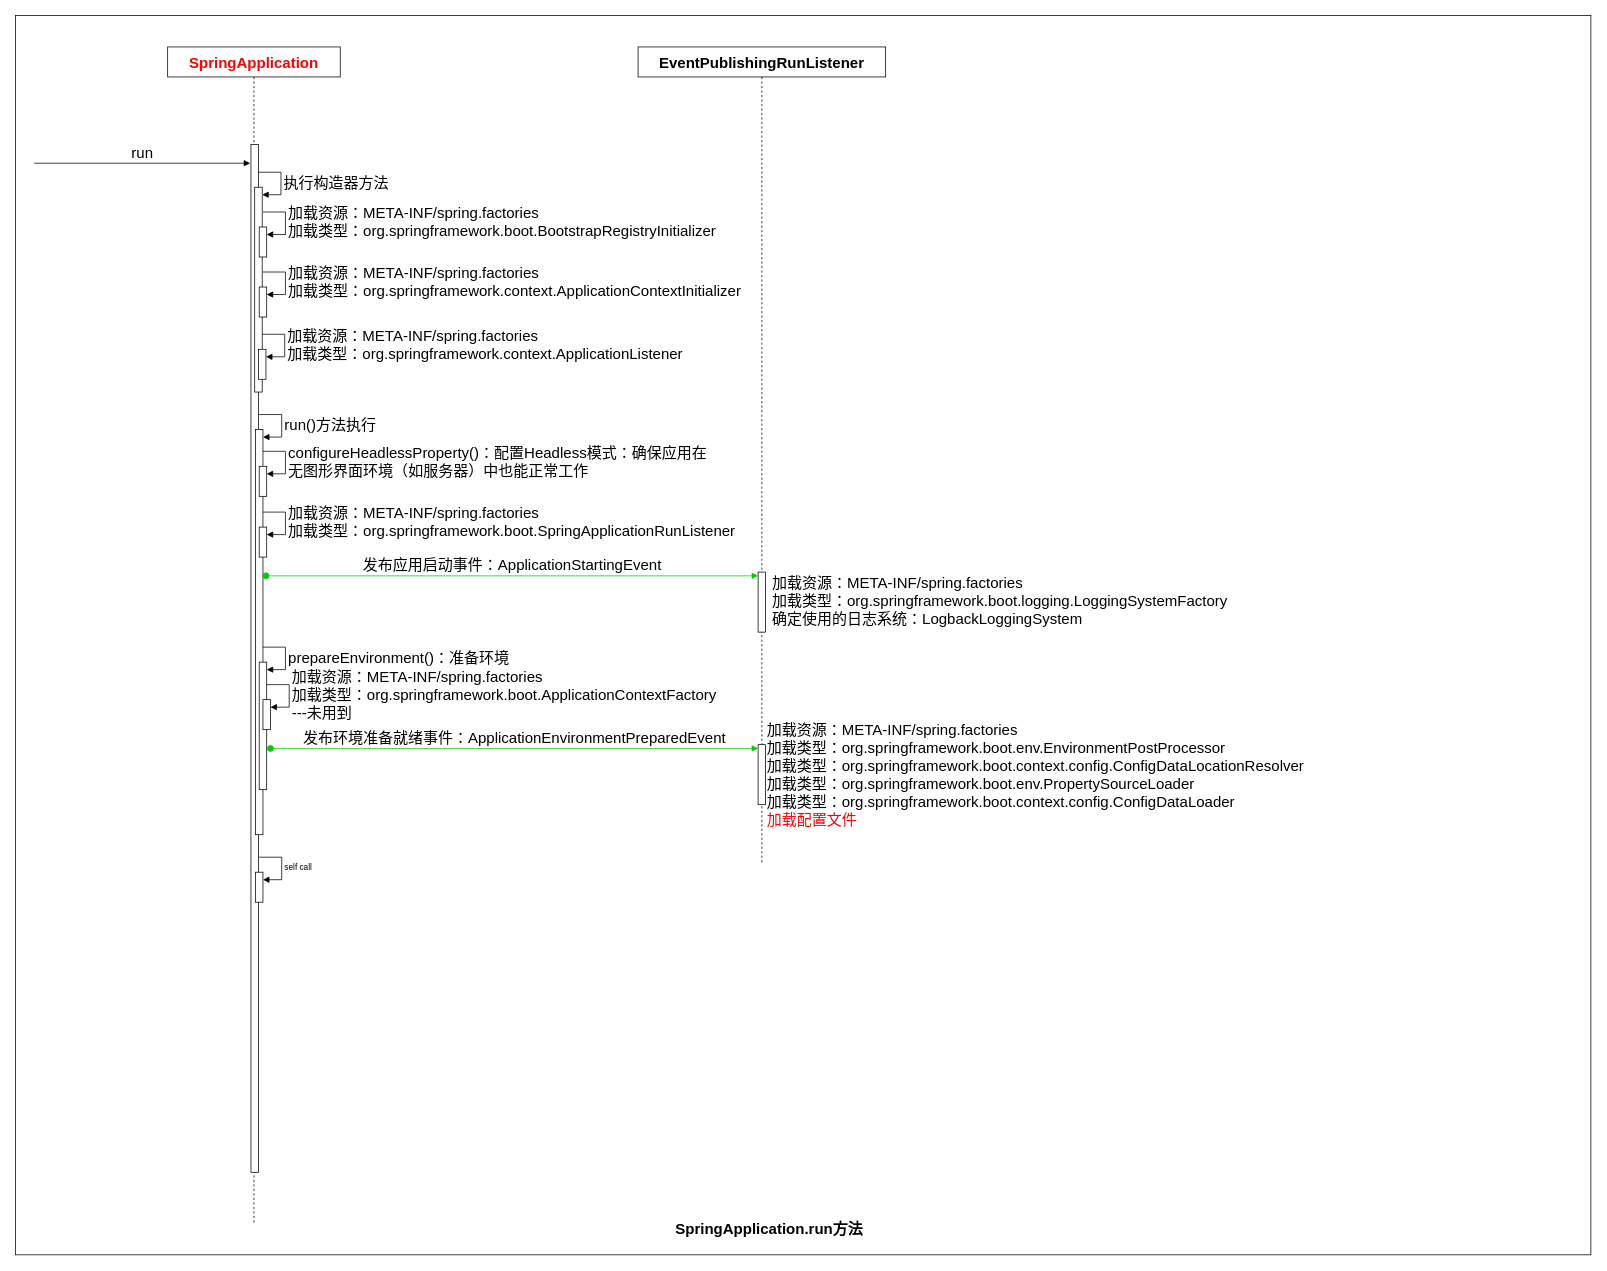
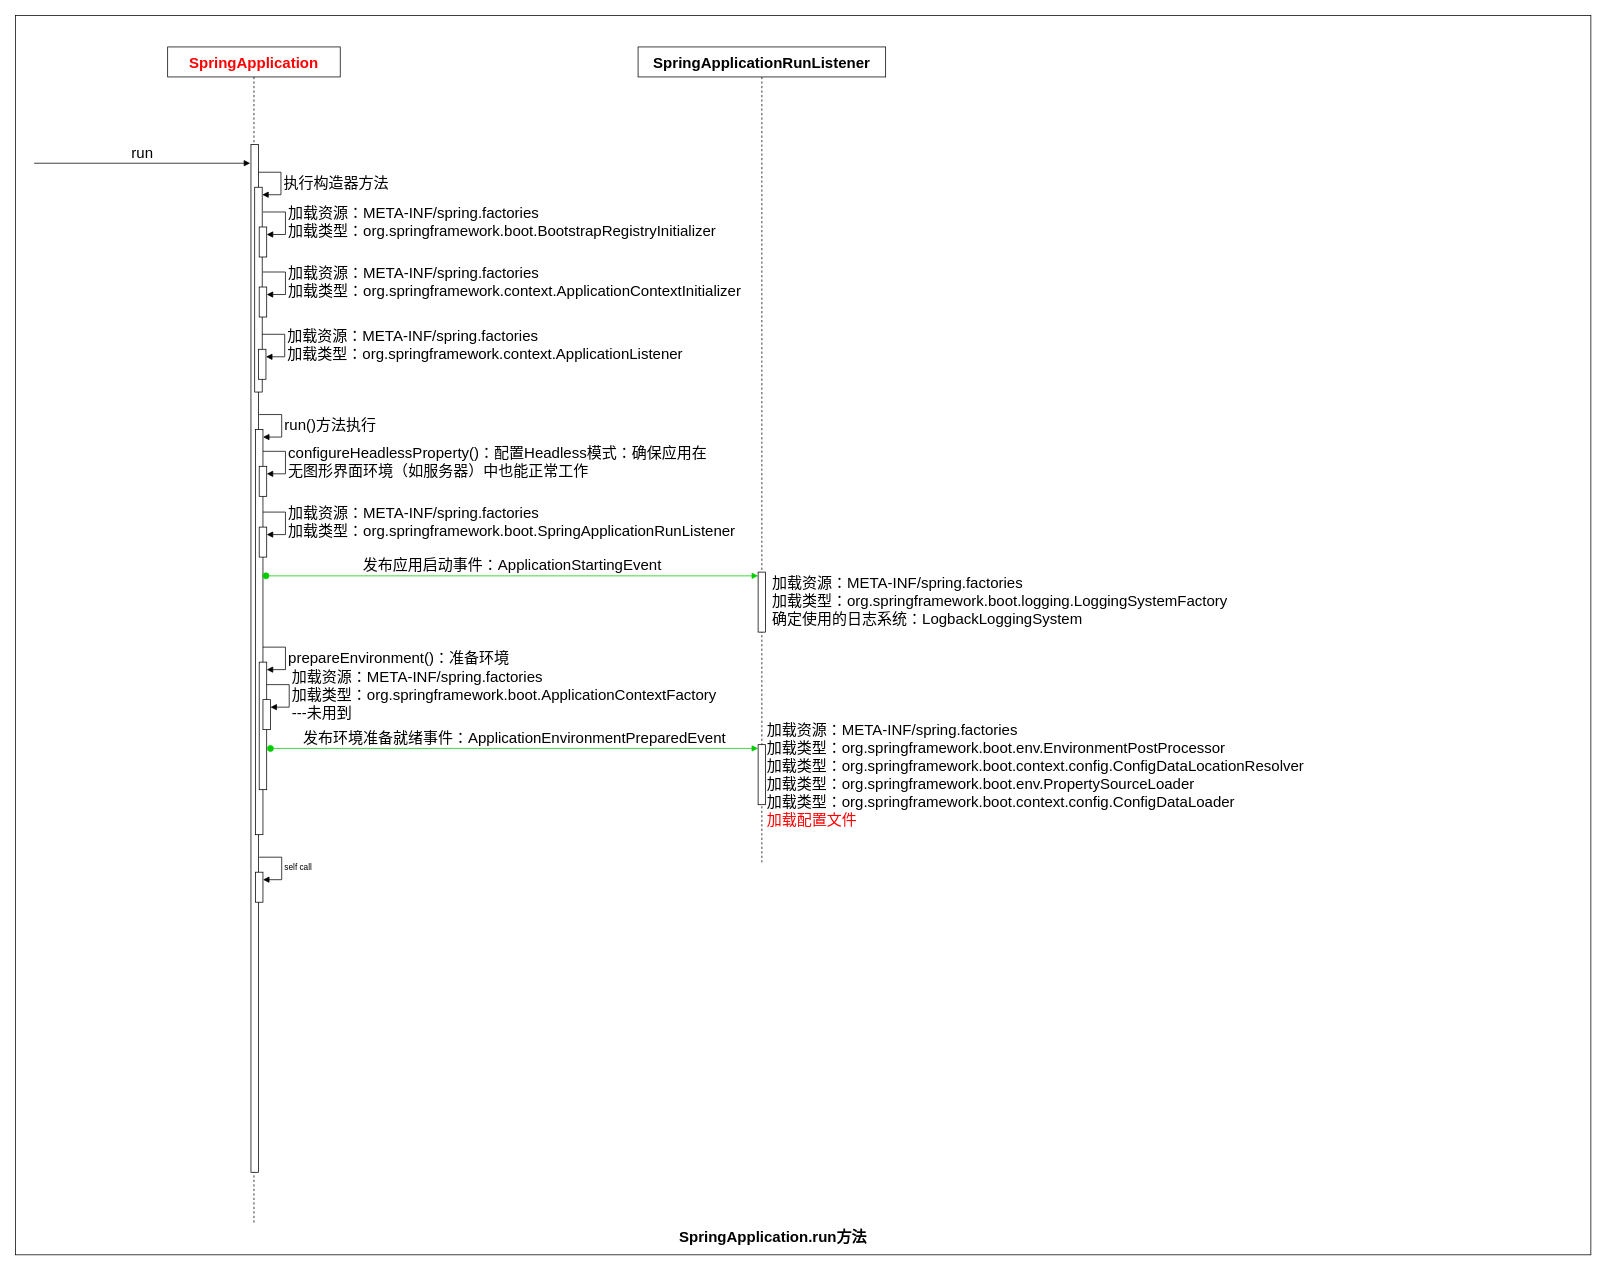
(762, 62) -> (762, 62)
(769, 1228) -> (773, 1236)
